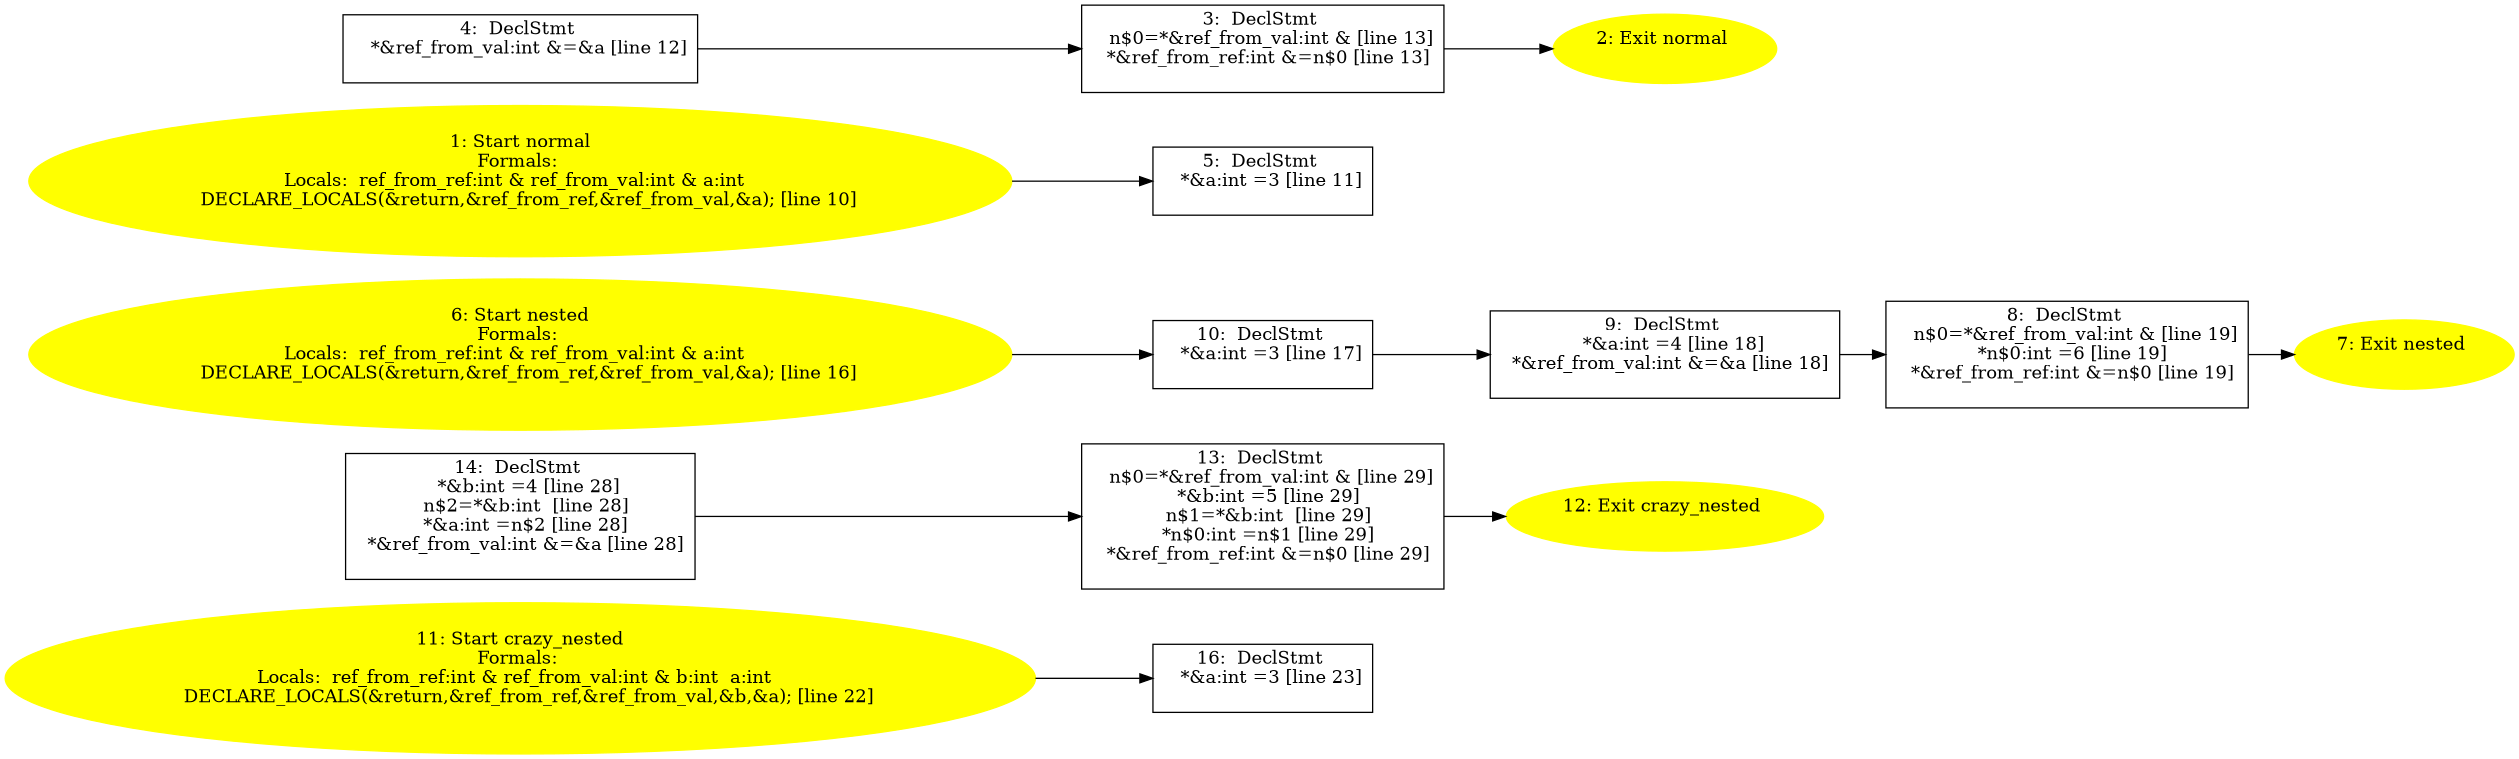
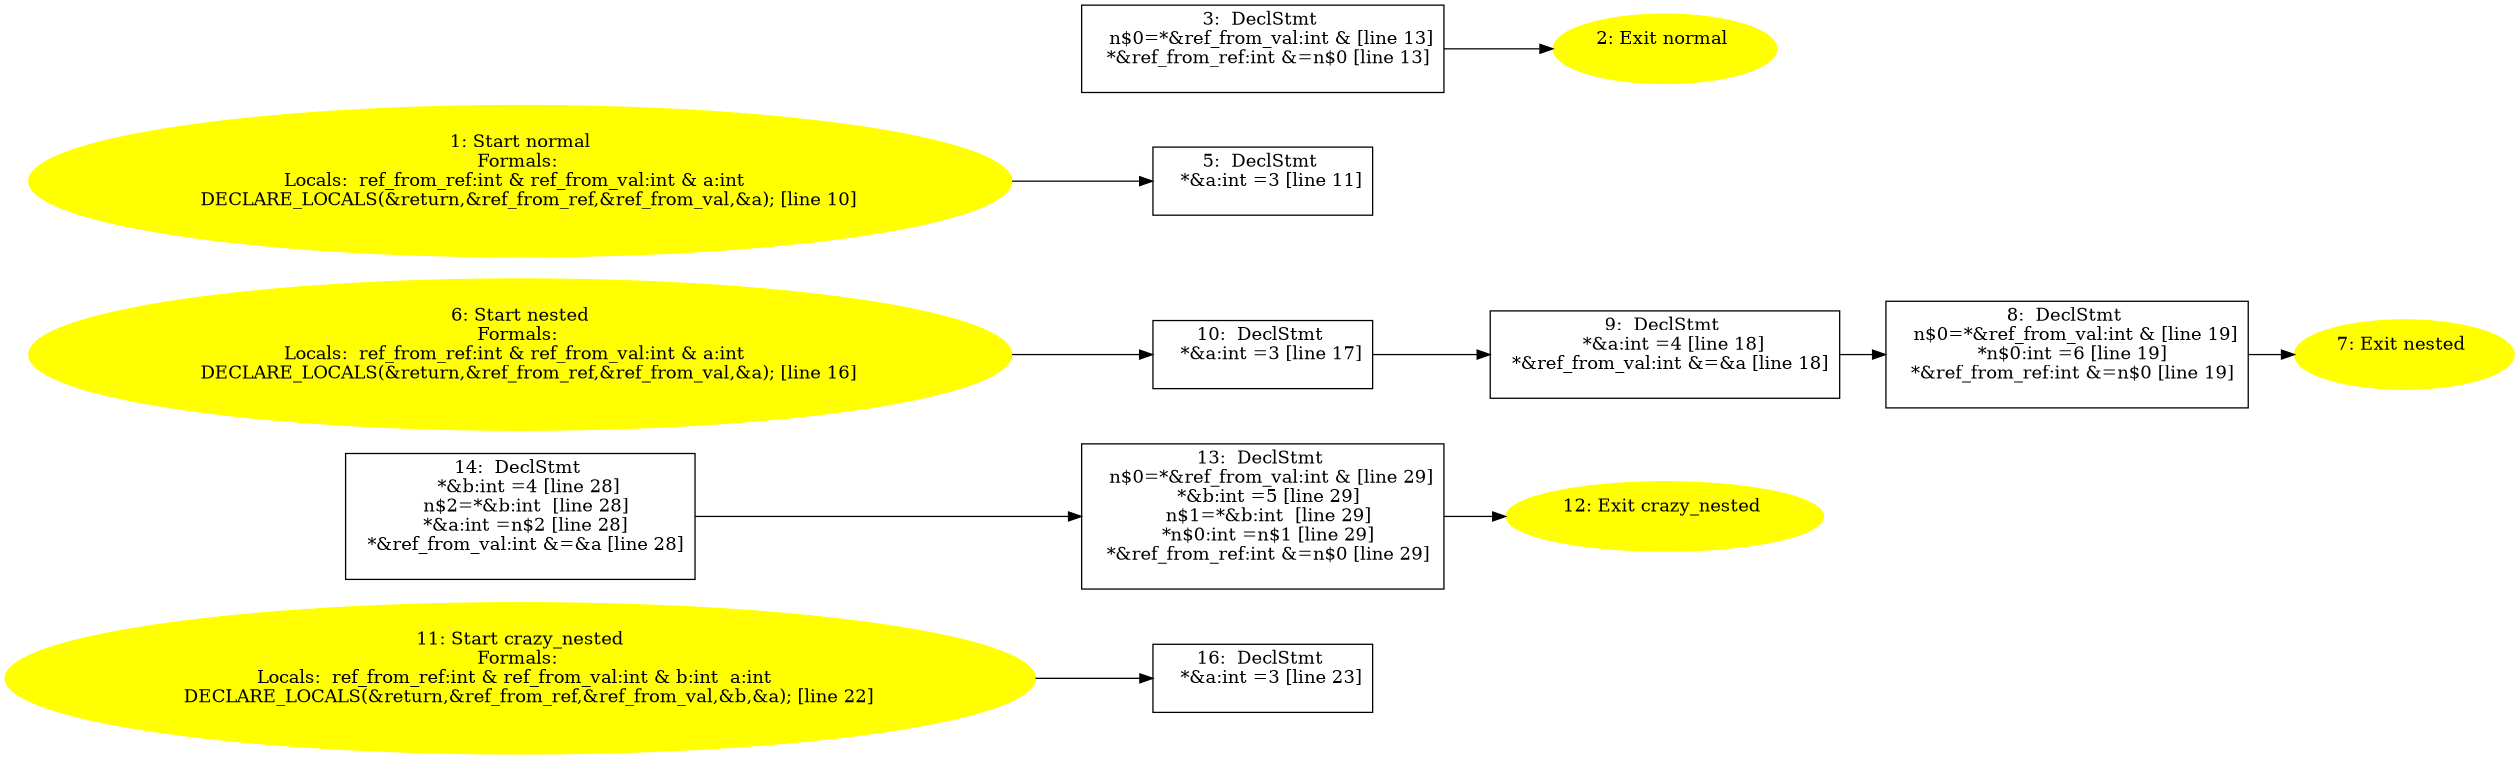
(520, 49) -> none
